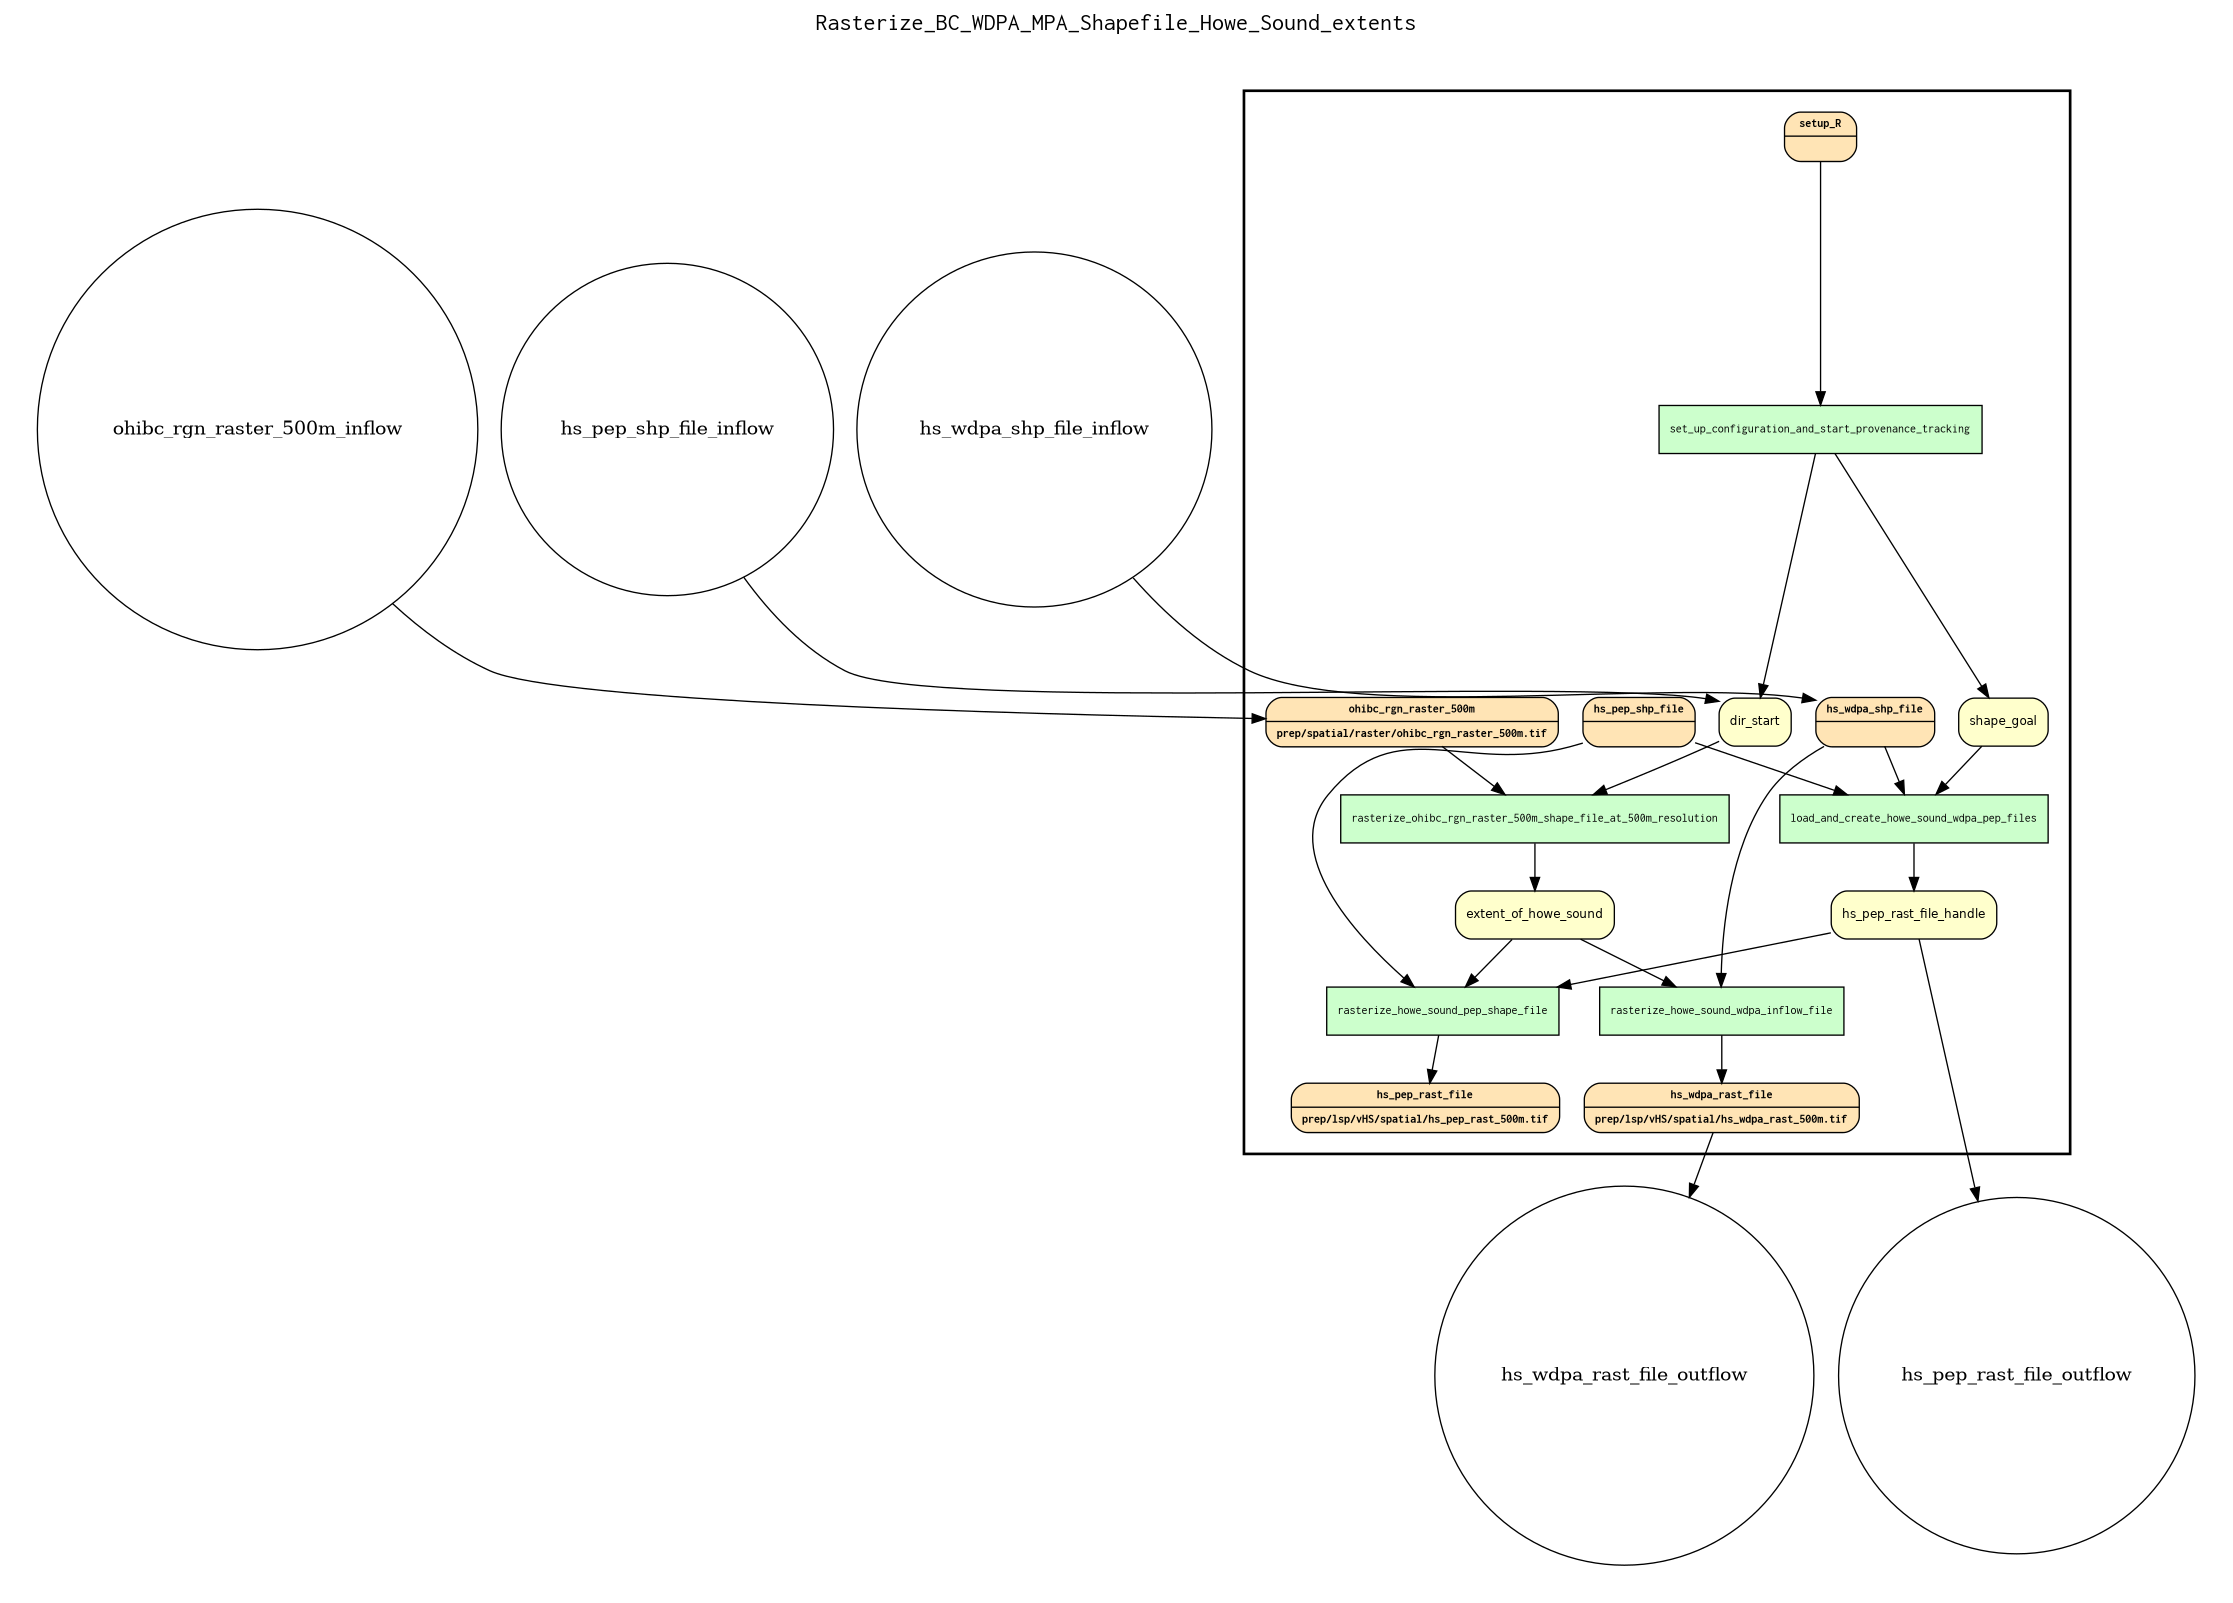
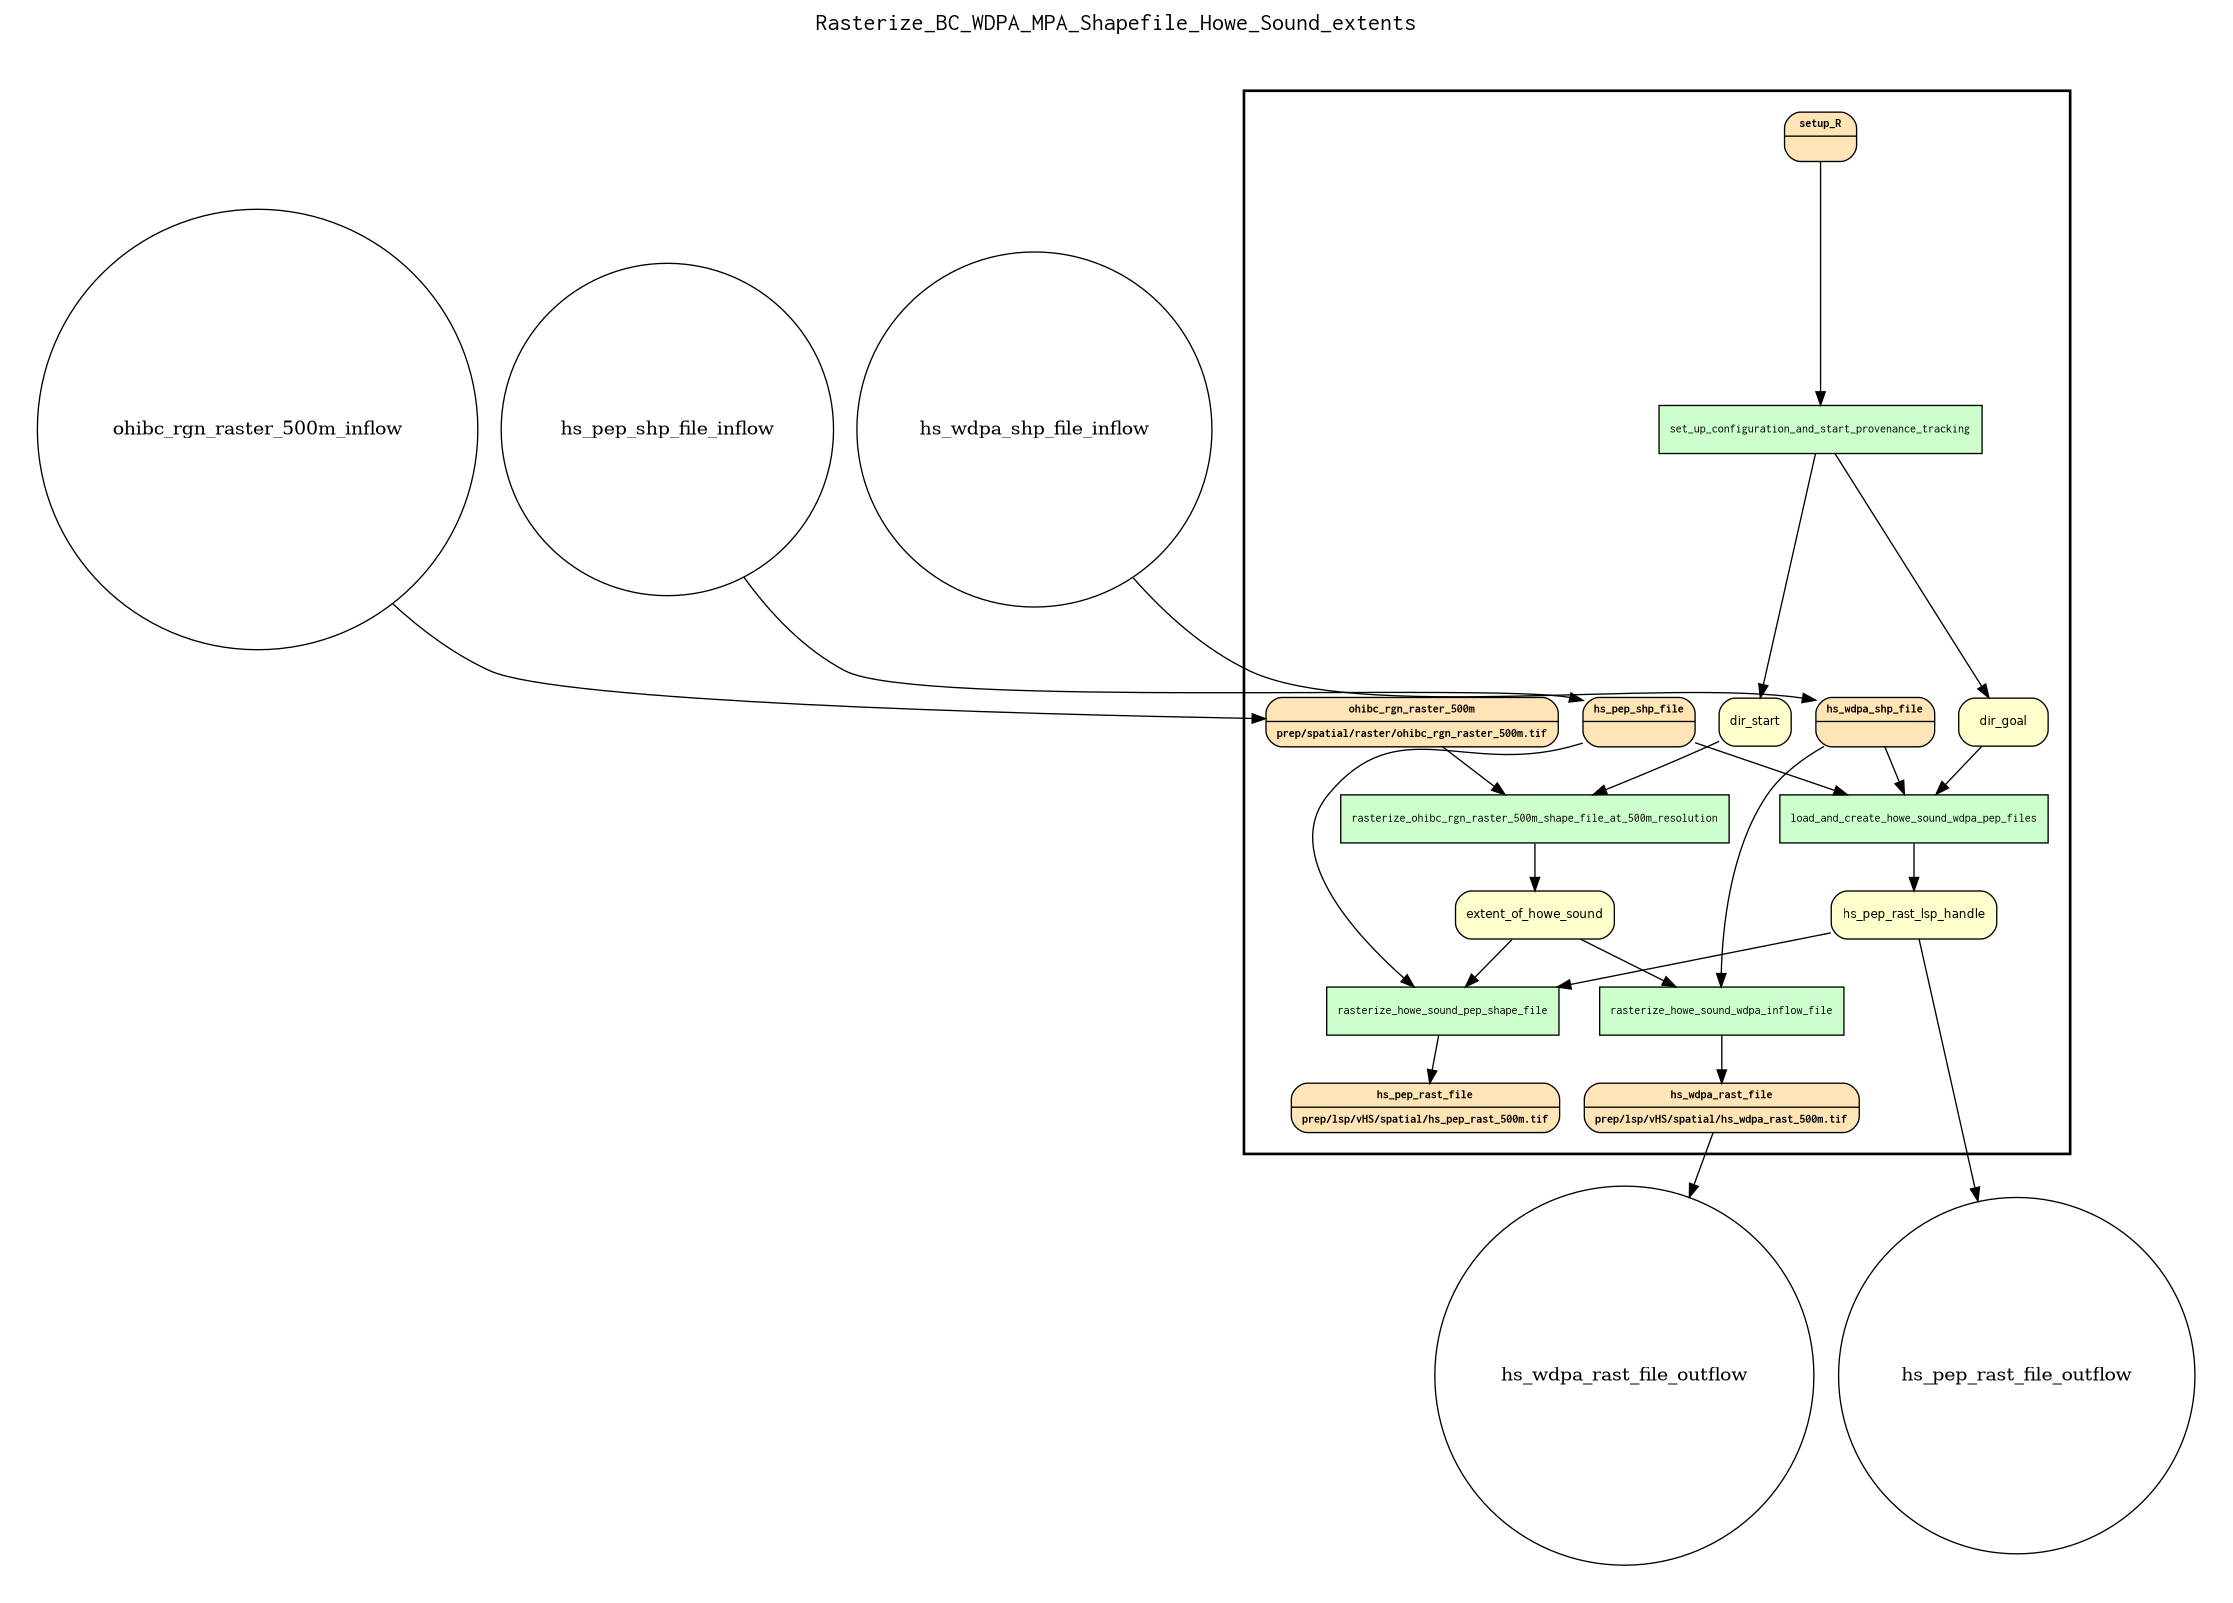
(1205, 693) -> (1137, 692)
(2003, 722) -> (2003, 722)
(1914, 915) -> (1914, 915)
